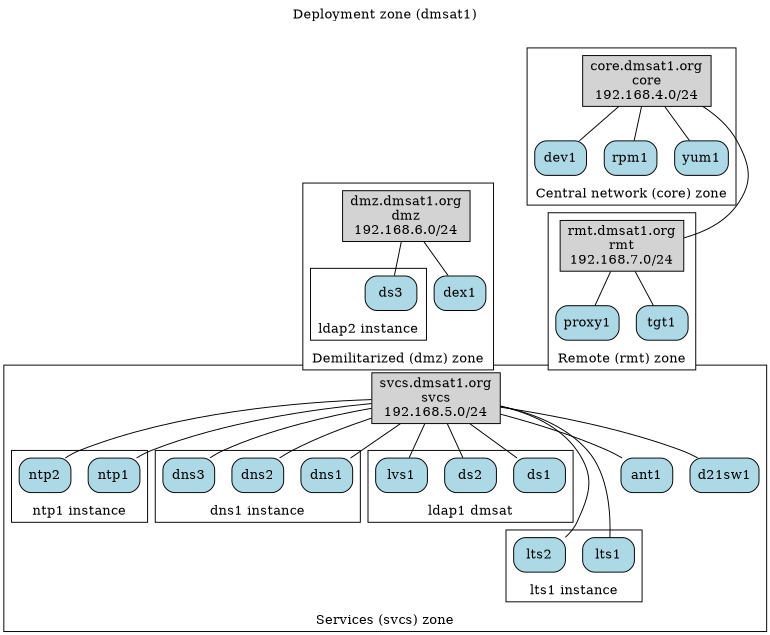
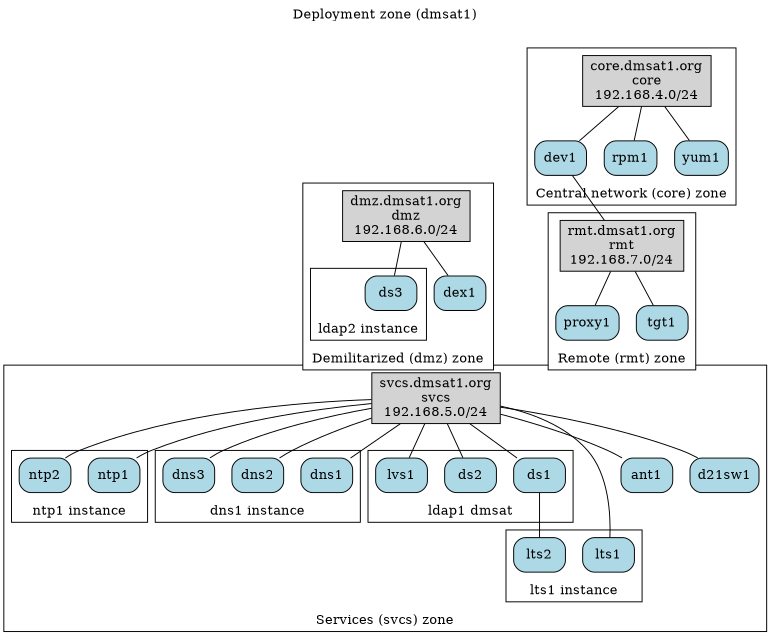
(748, 180) -> (588, 198)
(581, 457) -> (540, 515)
